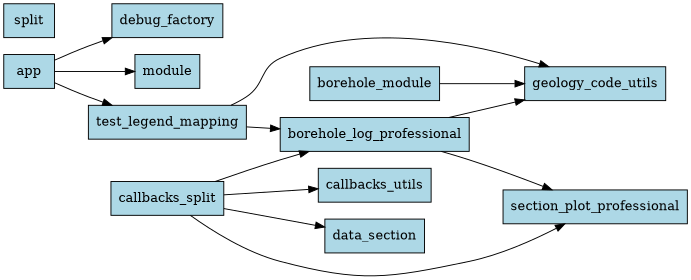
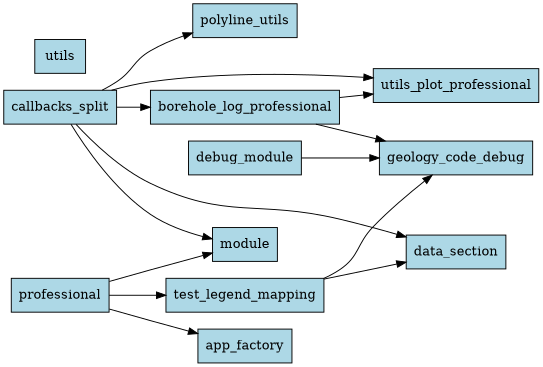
(29, 21) -> (60, 56)
(167, 21) -> (245, 346)
(29, 71) -> (60, 295)
(375, 84) -> (245, 158)
(595, 84) -> (456, 158)
(259, 128) -> (360, 272)
(375, 185) -> (245, 21)
none -> (126, 194)
(595, 207) -> (456, 86)
